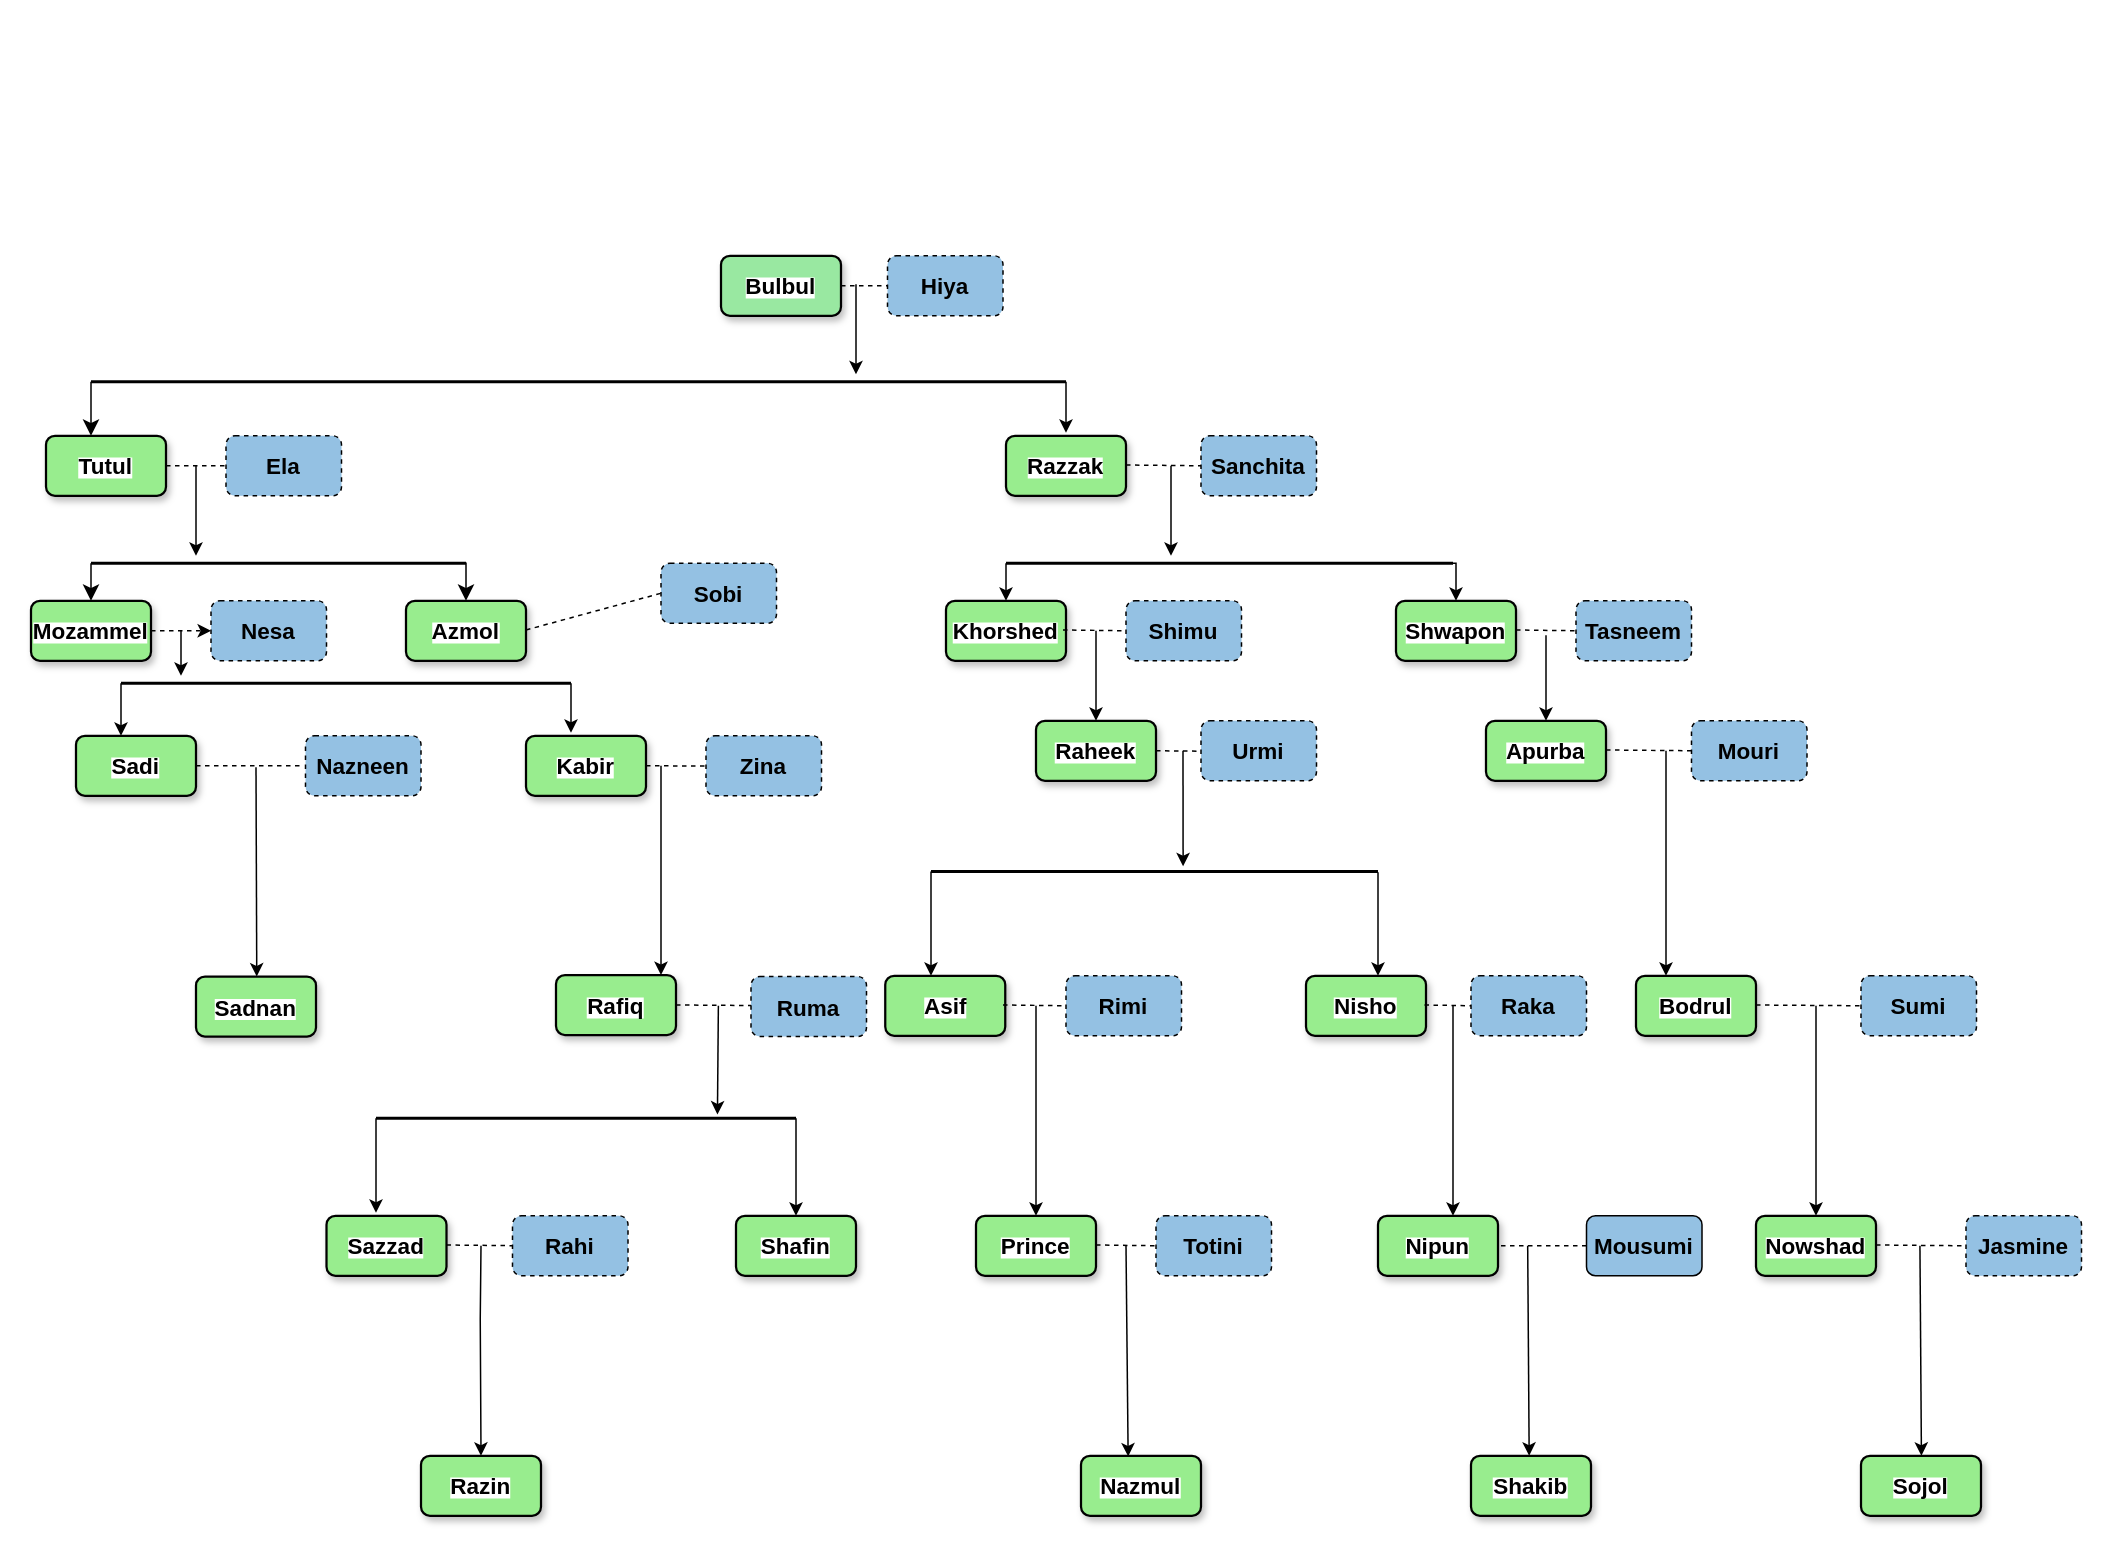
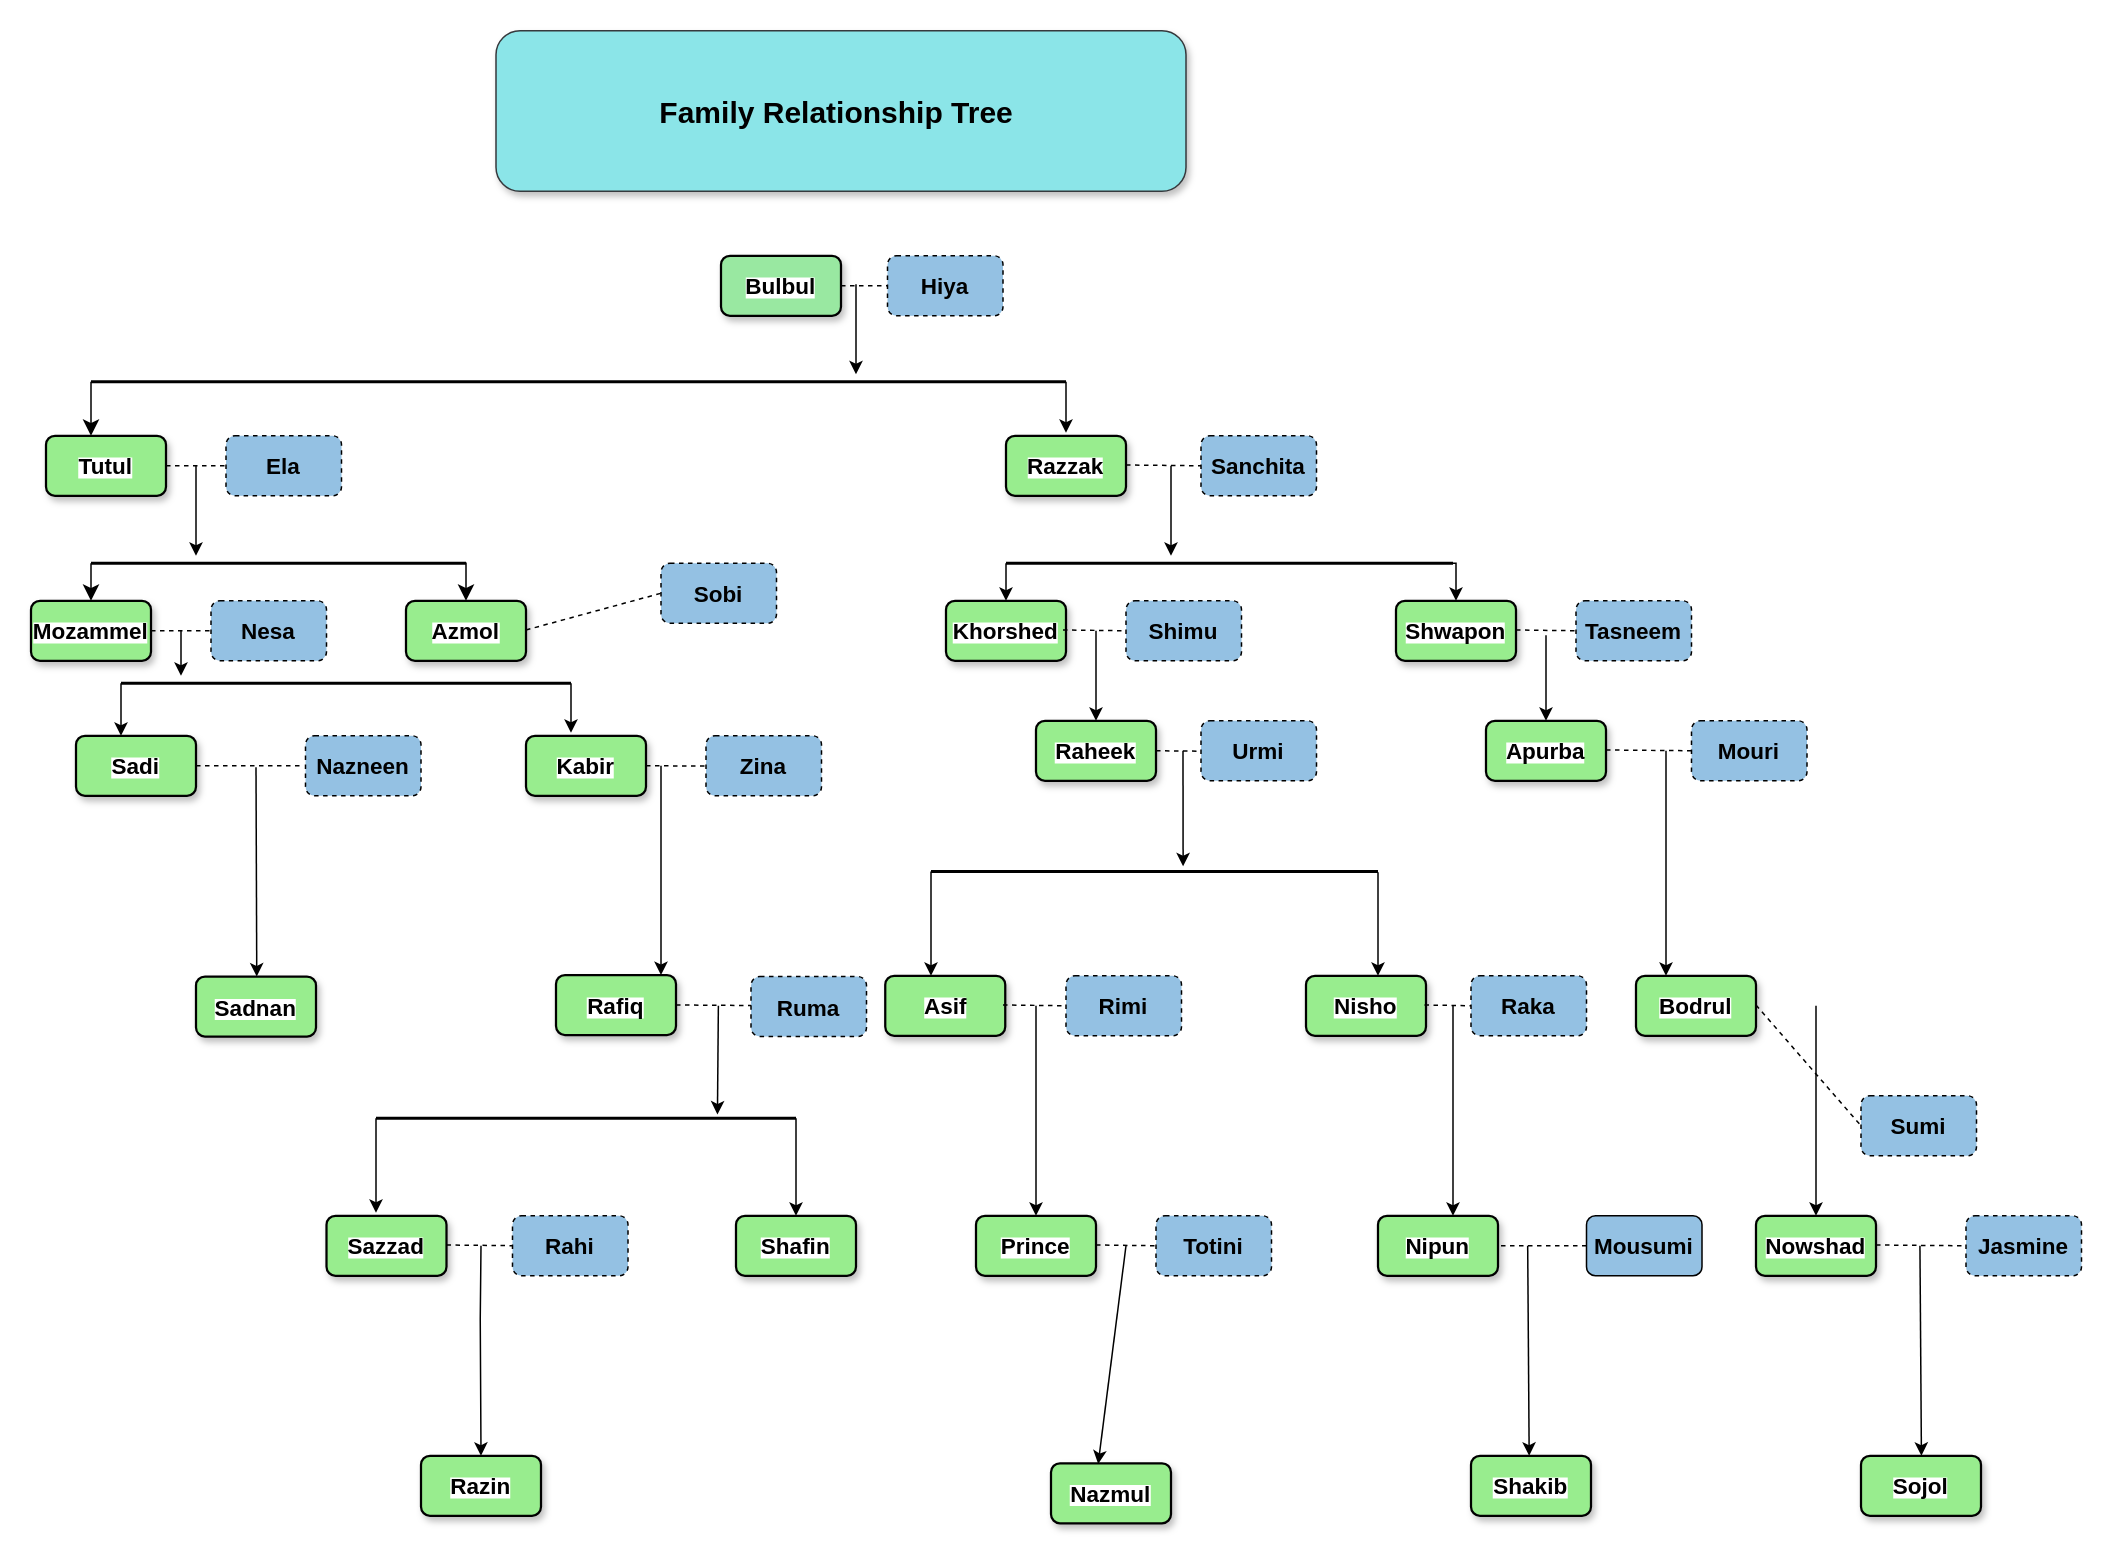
none -> (841, 111)
(199, 631) -> (203, 631)
(1919, 1006) -> (1919, 1126)
(1141, 1486) -> (1111, 1493)
